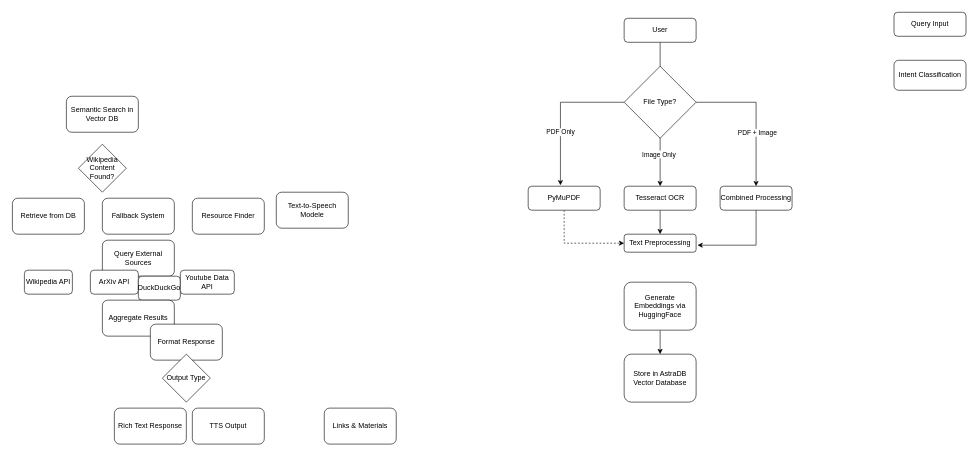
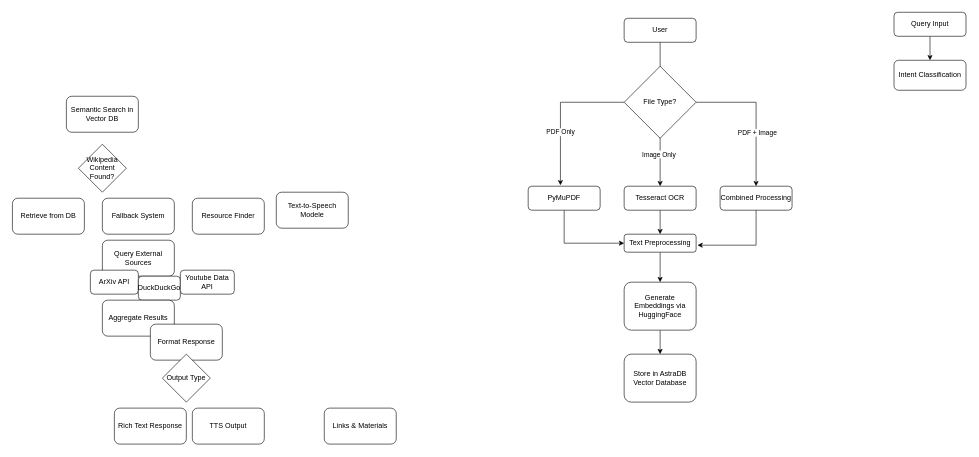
none -> (930, 54)
(575, 243) -> (575, 243)
none -> (660, 276)
(48, 282) -> none
